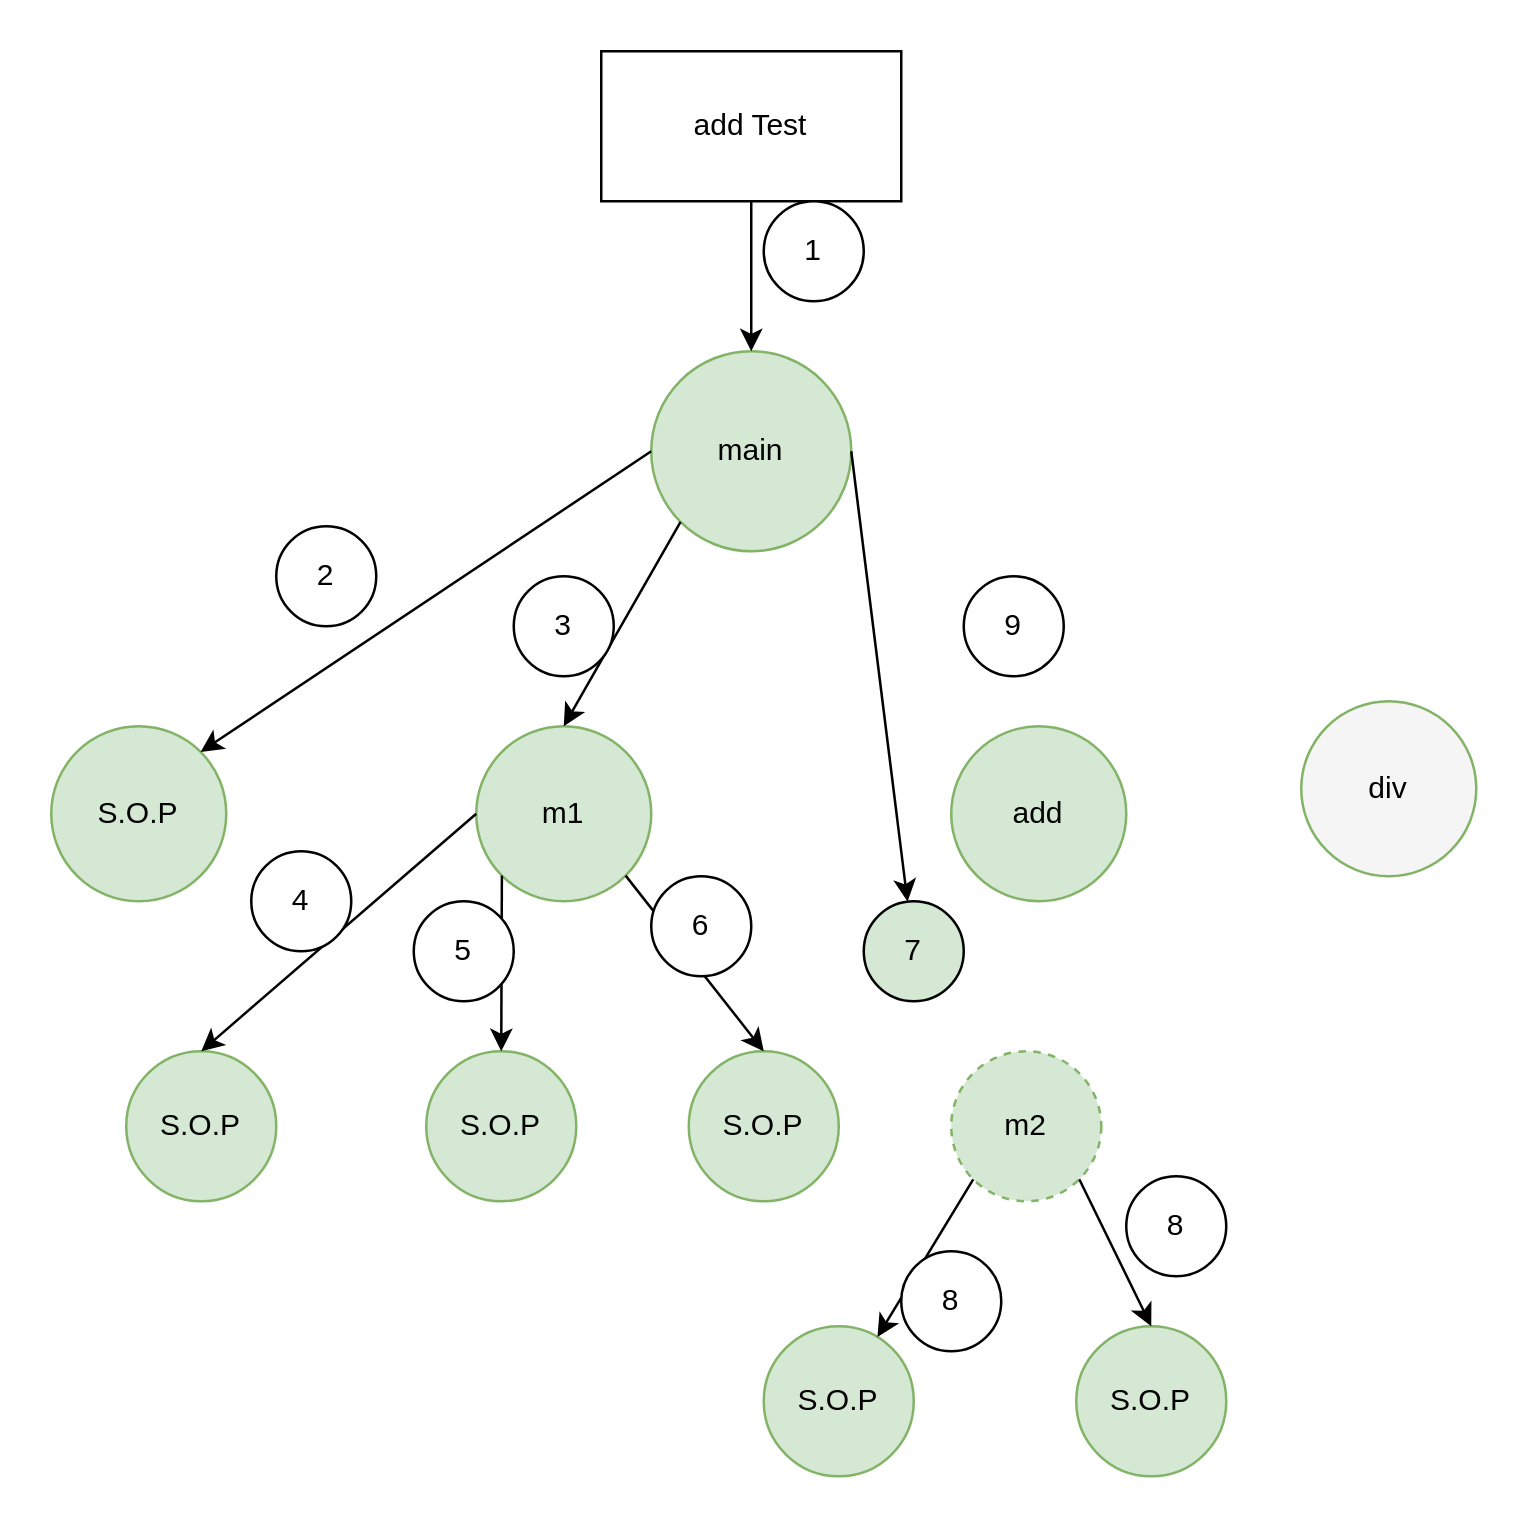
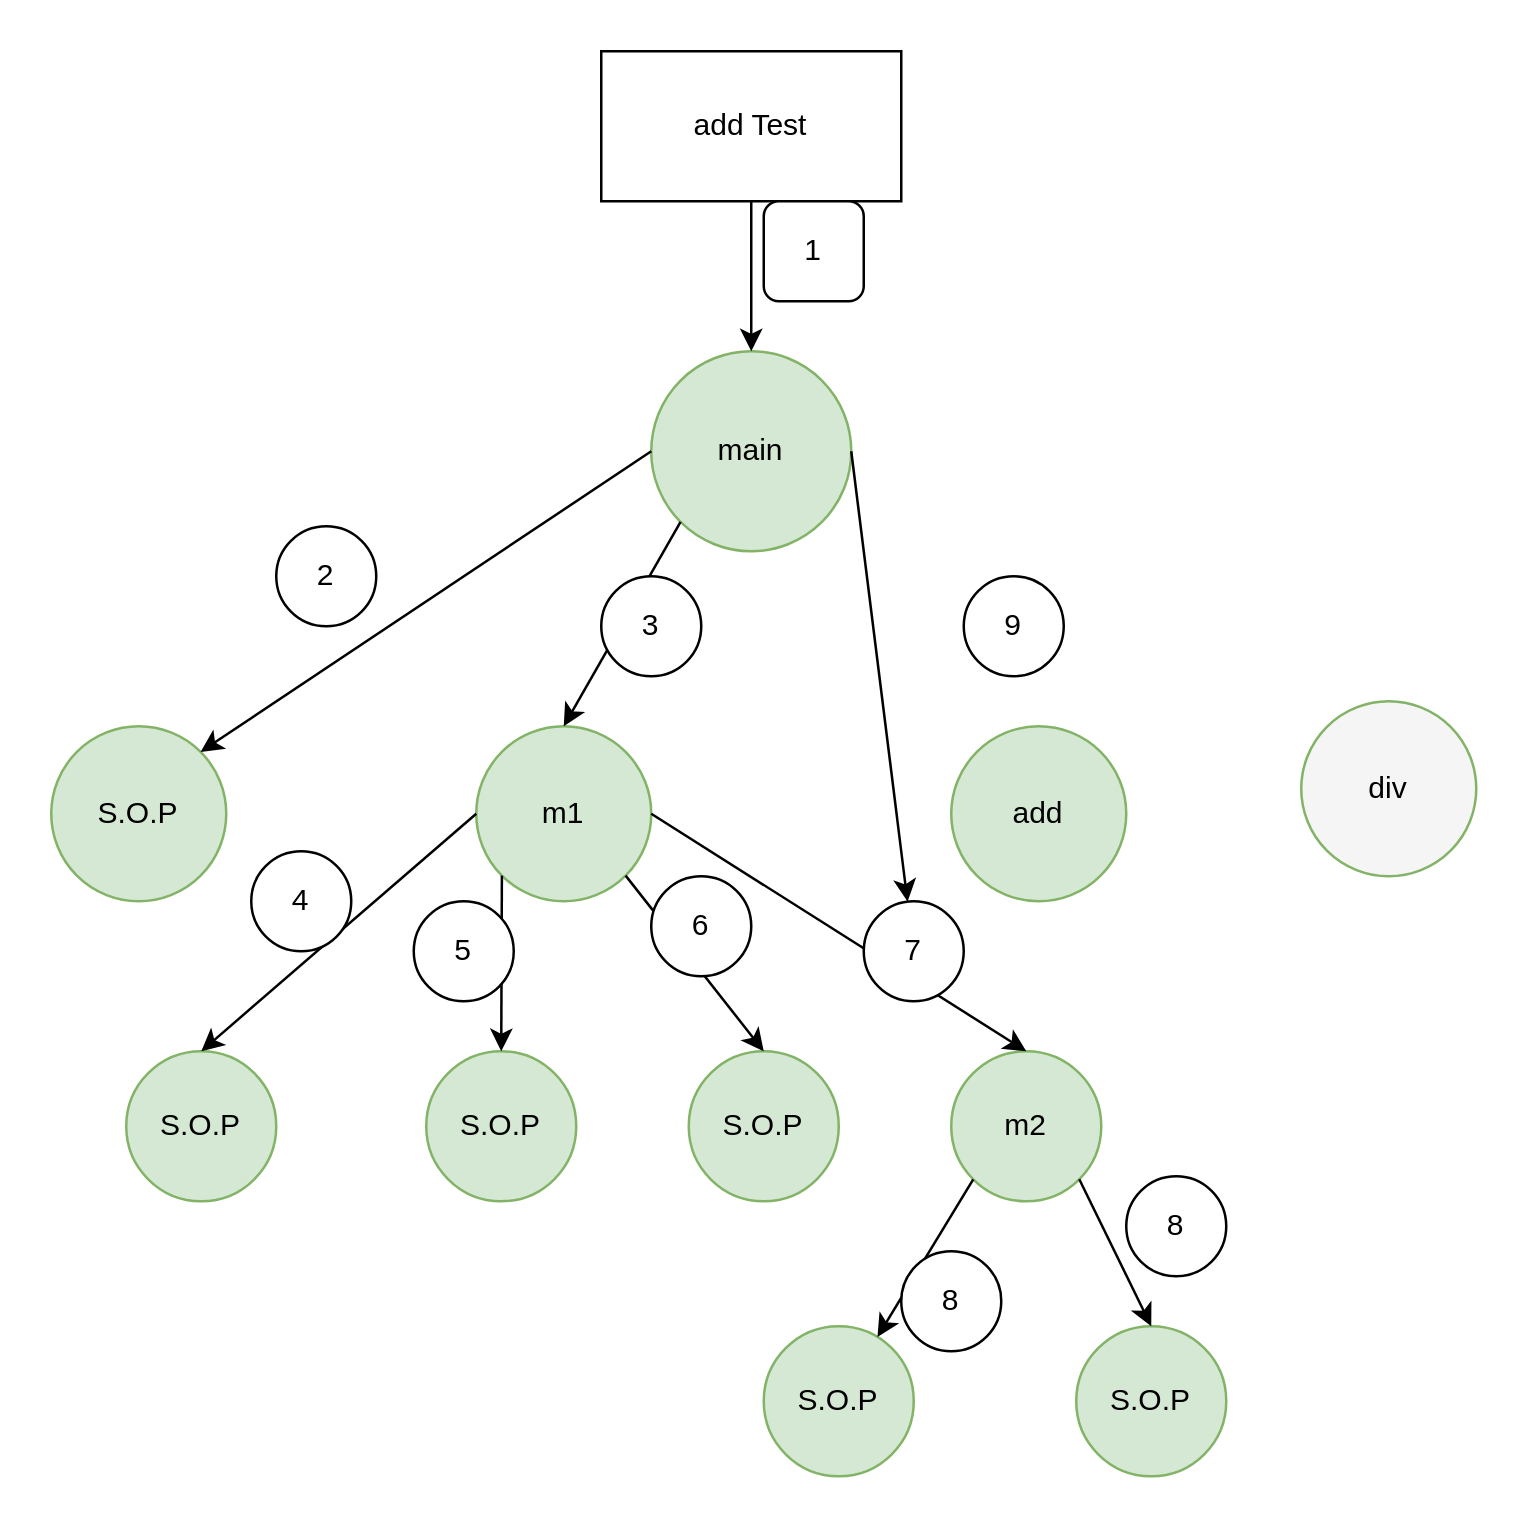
(814, 251) -> (814, 251)
(564, 626) -> (651, 626)
none -> (757, 881)
(914, 951) -> (914, 951)
(1026, 1126) -> (1026, 1126)
